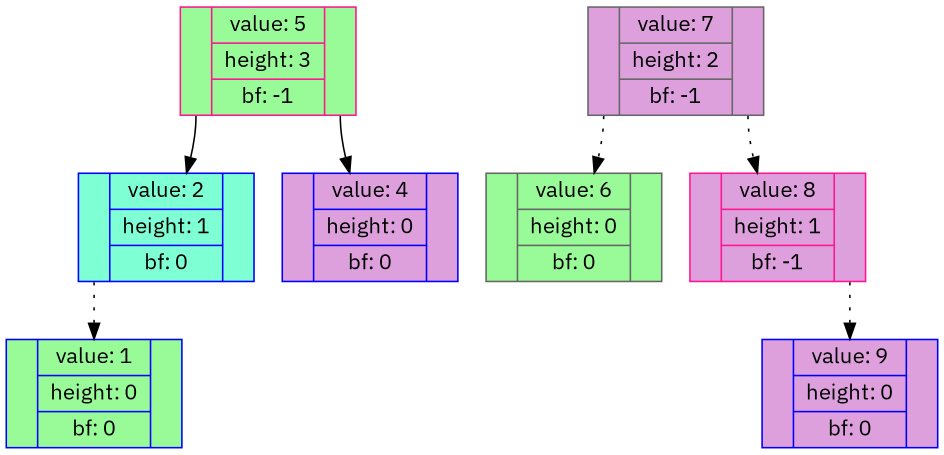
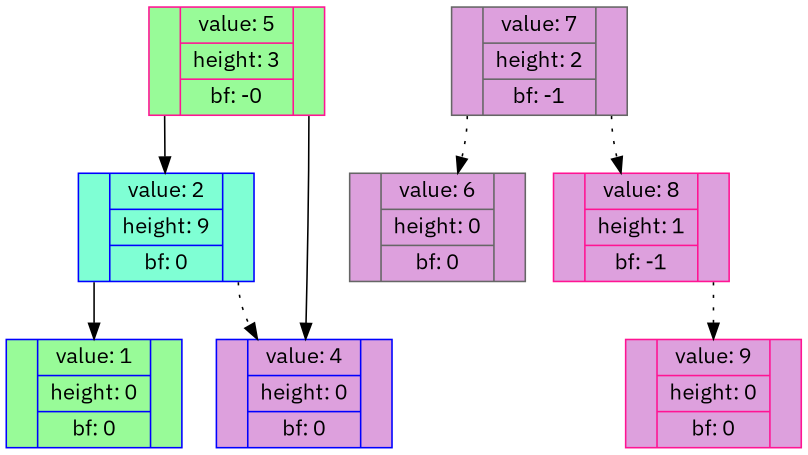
(268, 96) -> (237, 96)
(166, 227) -> (166, 227)
(574, 227) -> (437, 227)
(94, 303) -> (94, 303)
none -> (242, 305)
(850, 394) -> (713, 394)
